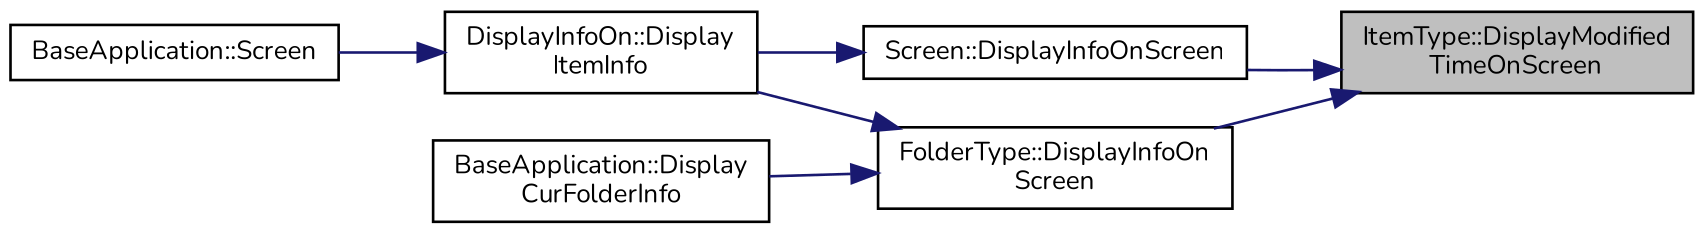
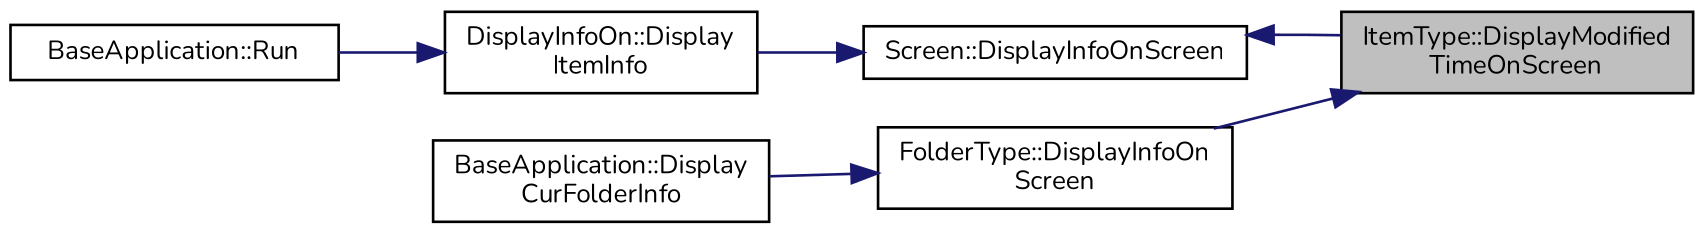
(175, 52) -> (175, 52)
(1281, 70) -> (1307, 35)
(815, 107) -> none
